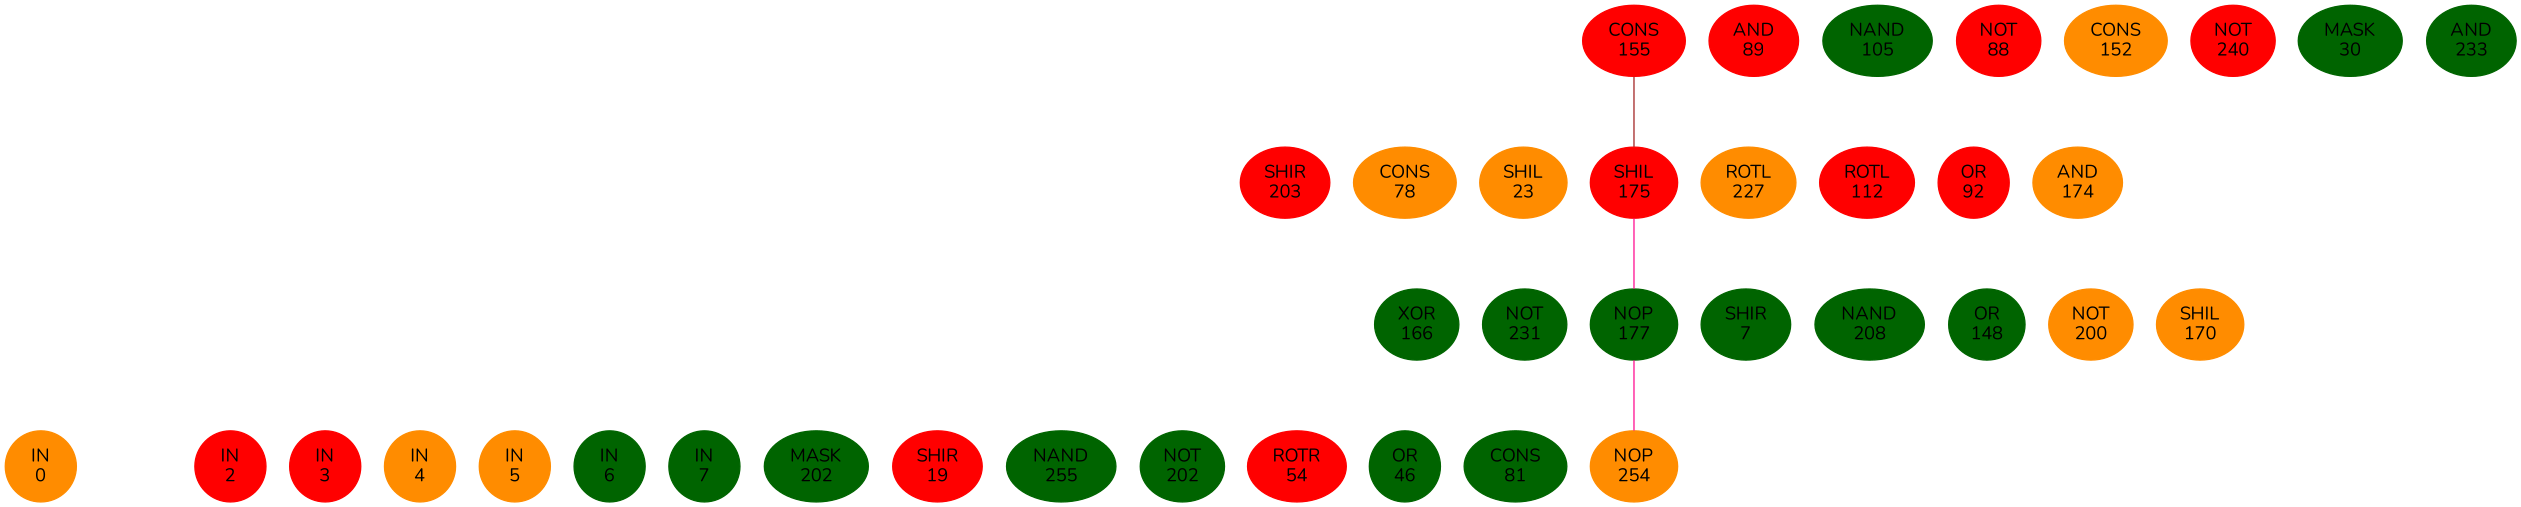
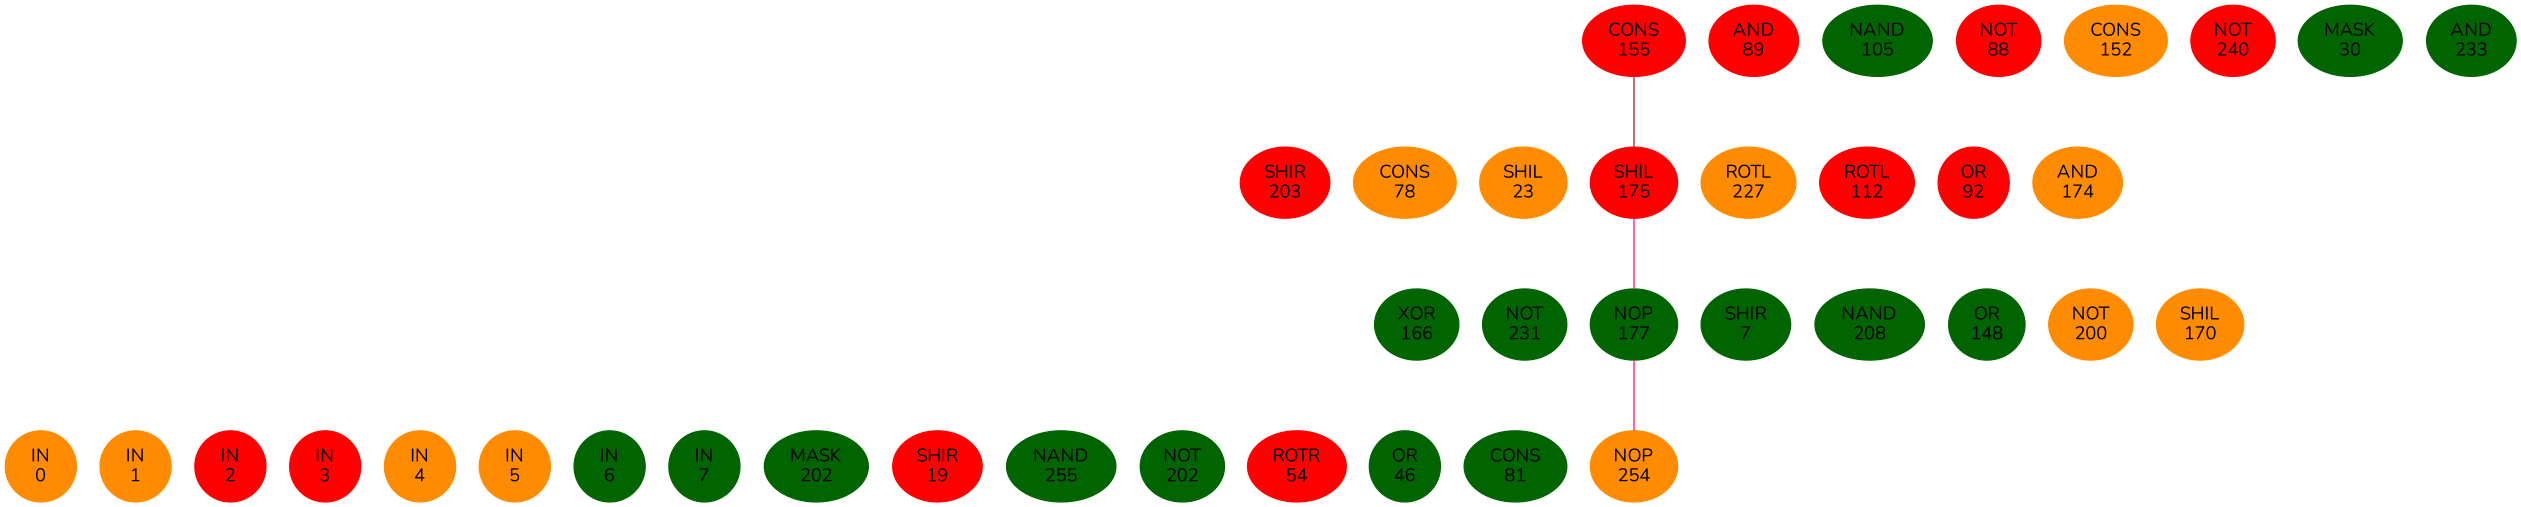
none -> (136, 466)
